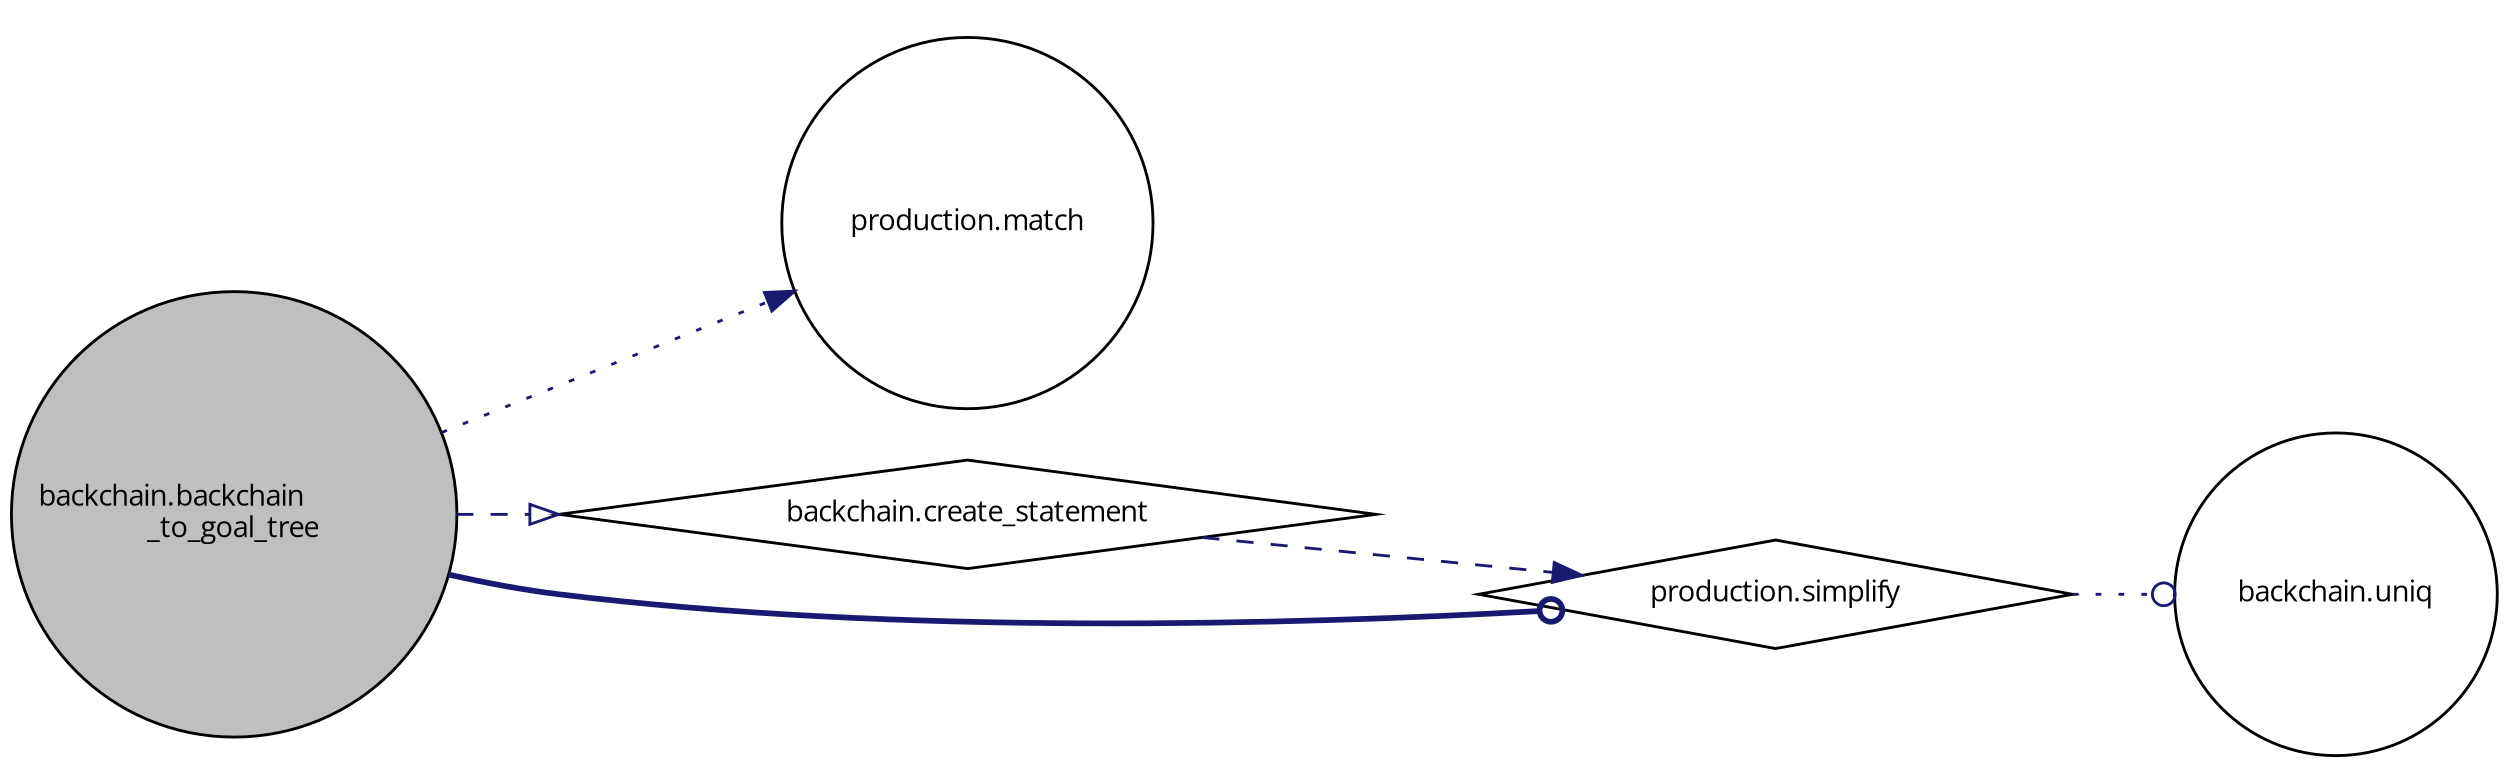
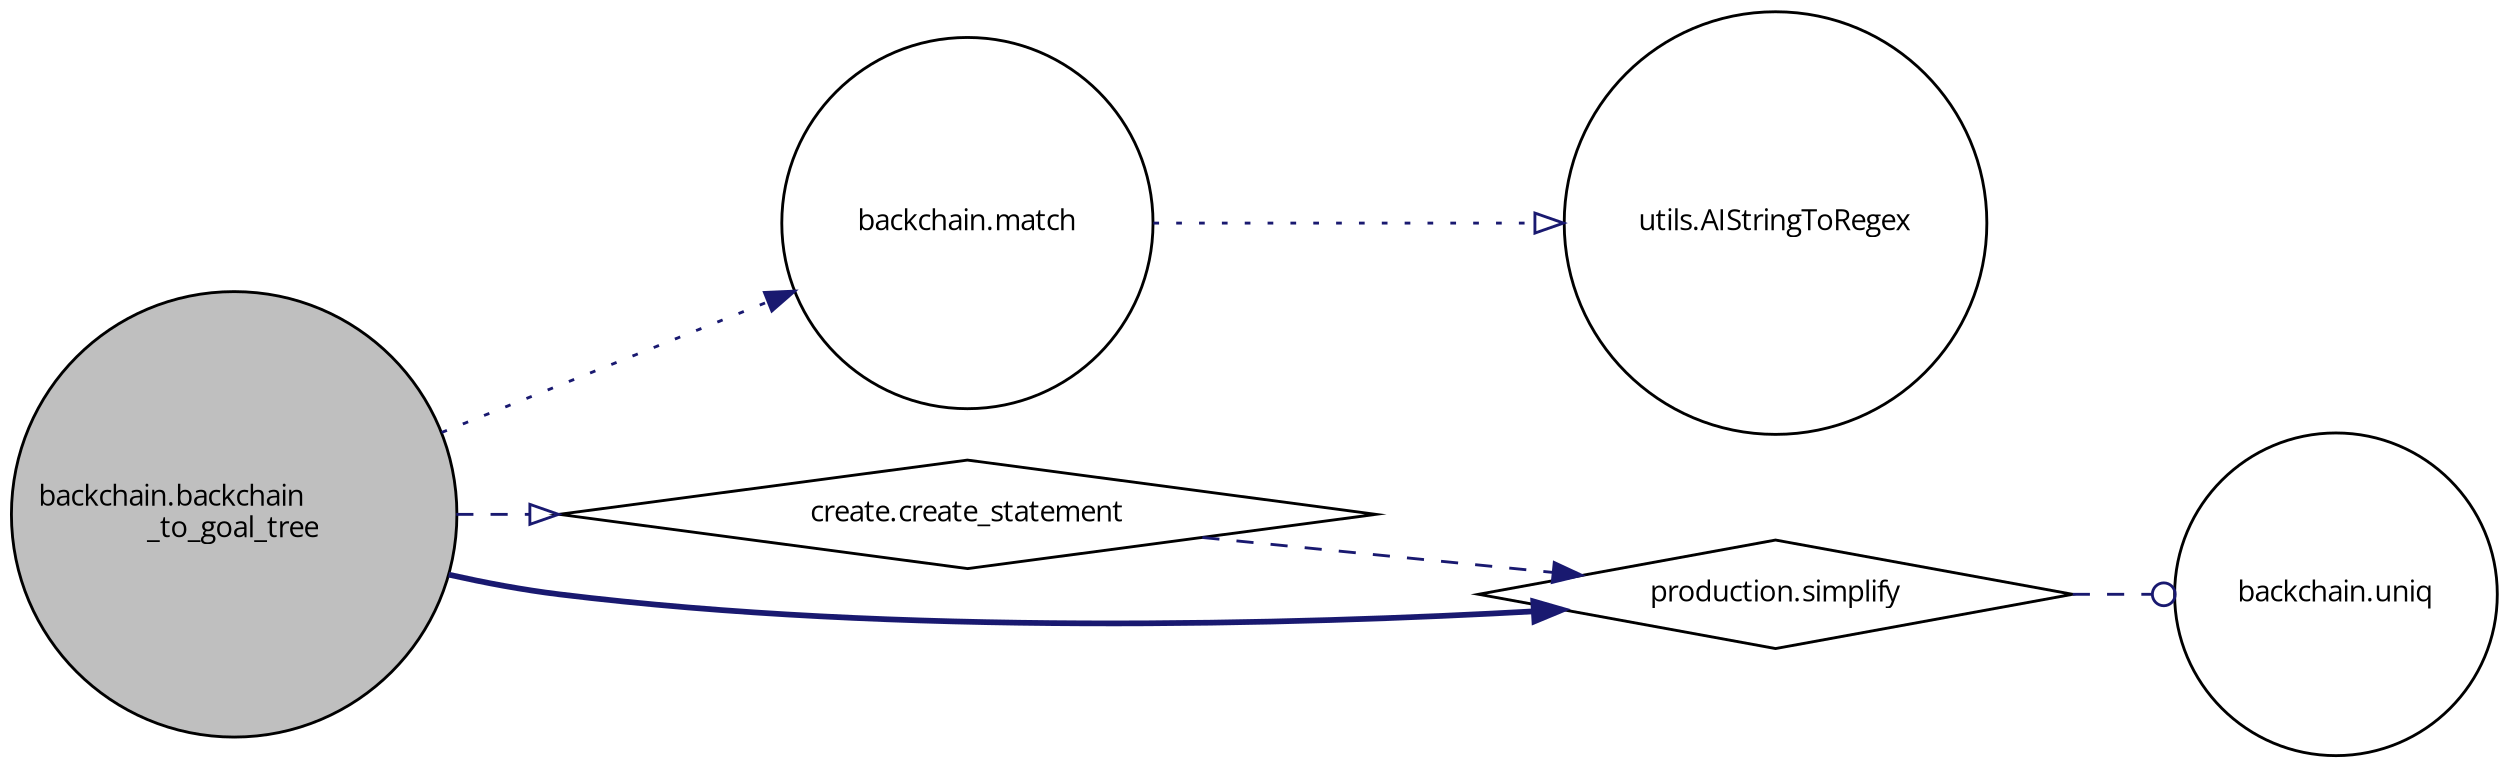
(967, 223) -> (967, 223)
none -> (1776, 223)
(967, 514) -> (967, 514)
(2112, 594) -> (2112, 594)
(993, 622) -> (993, 622)
